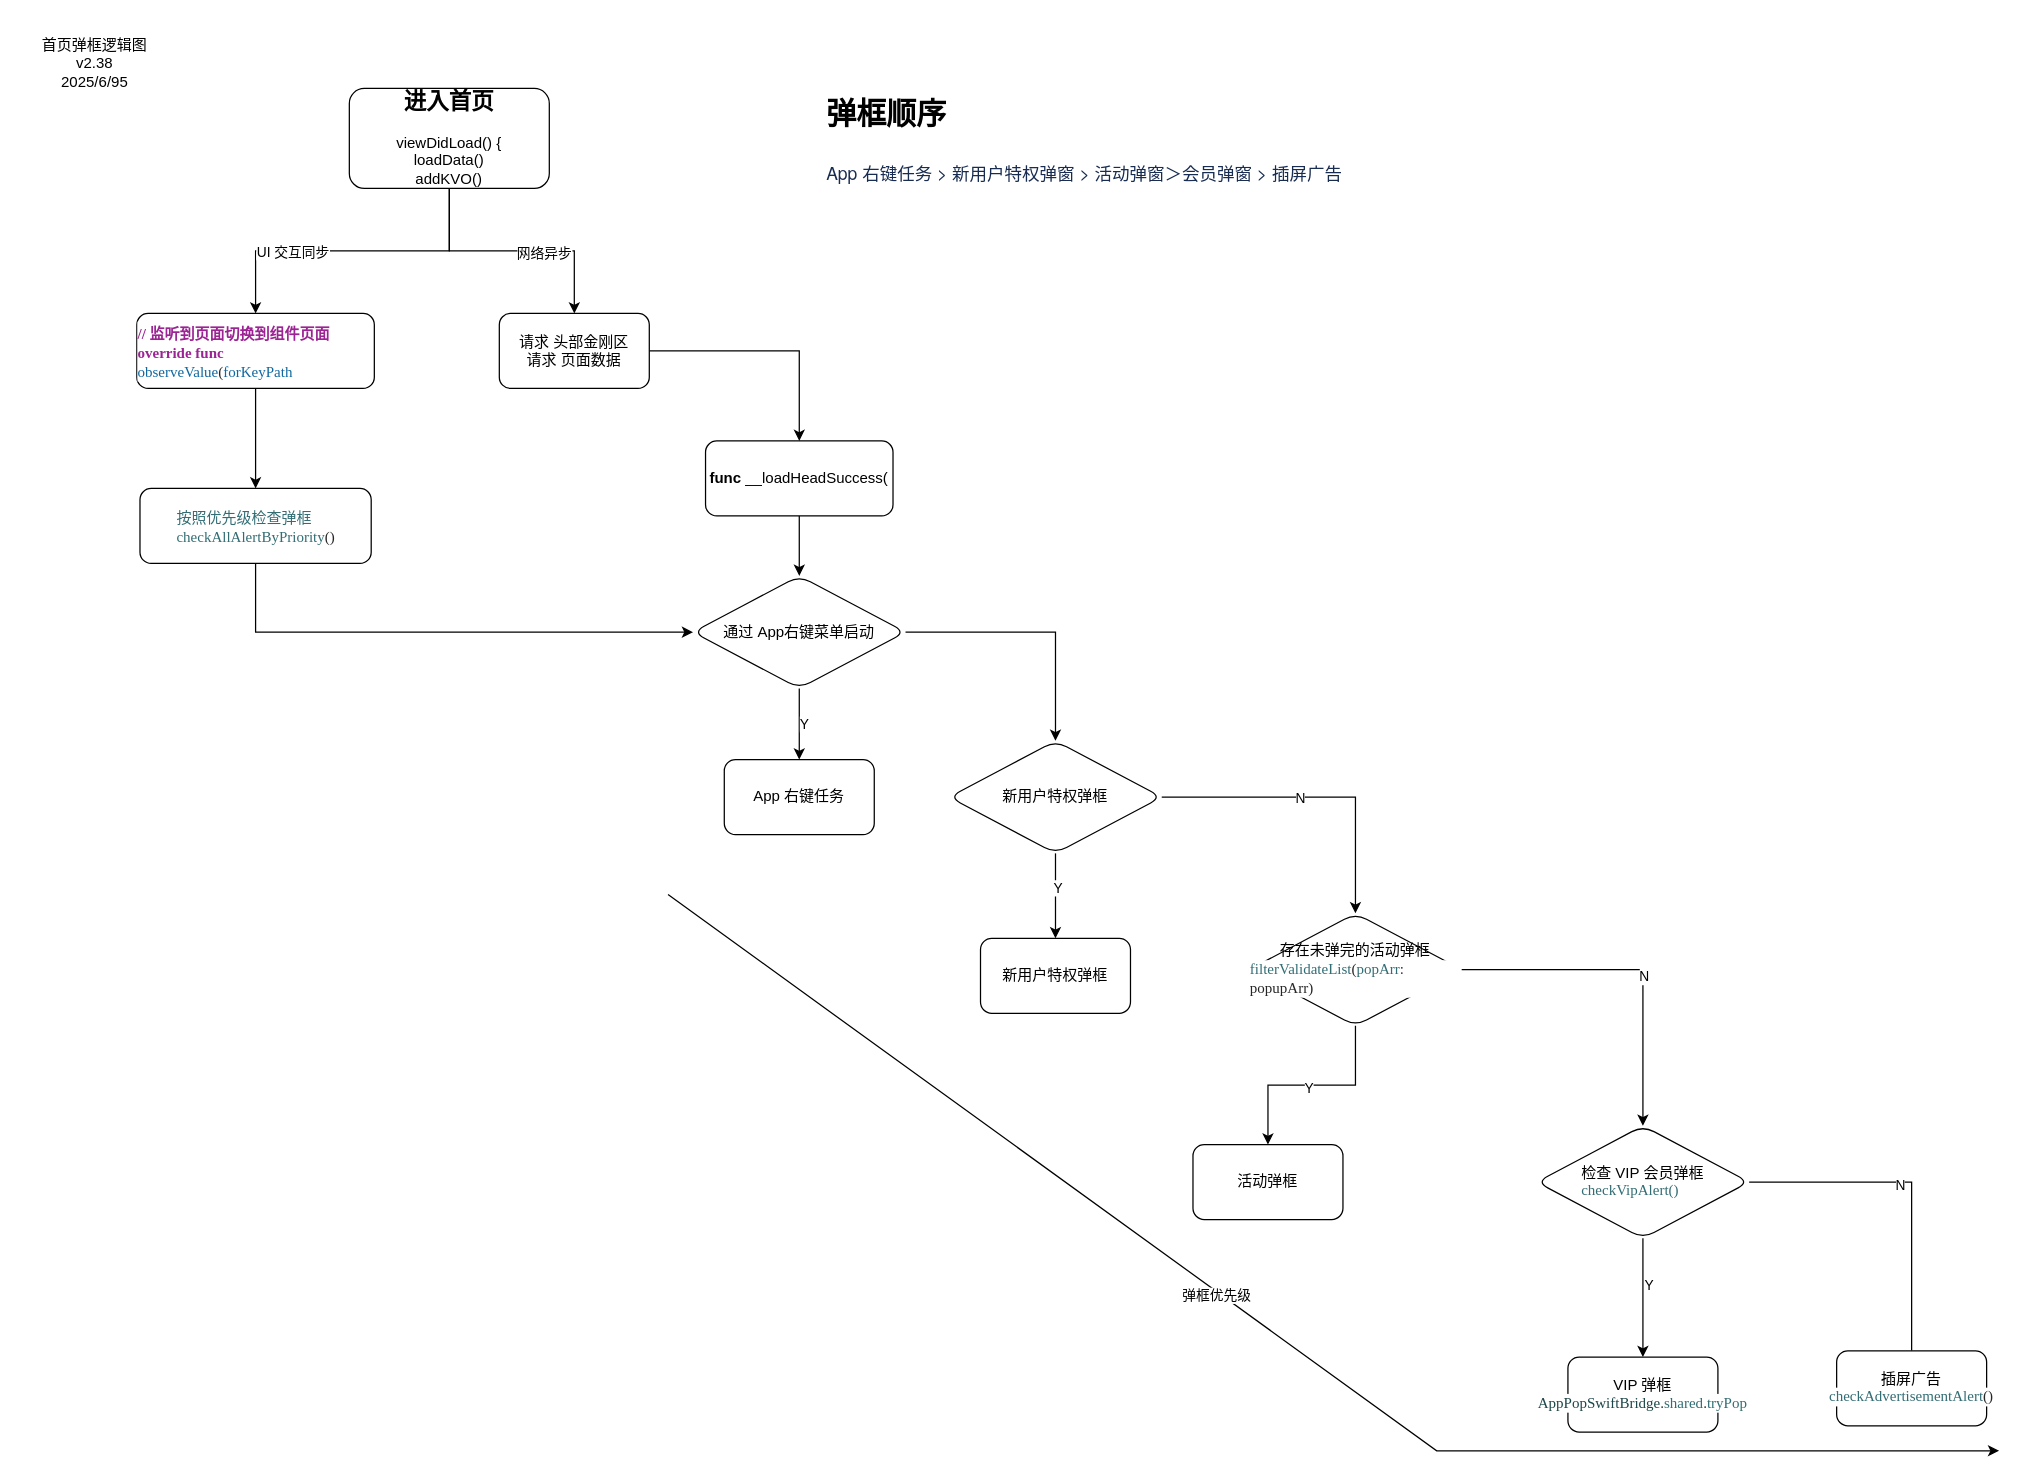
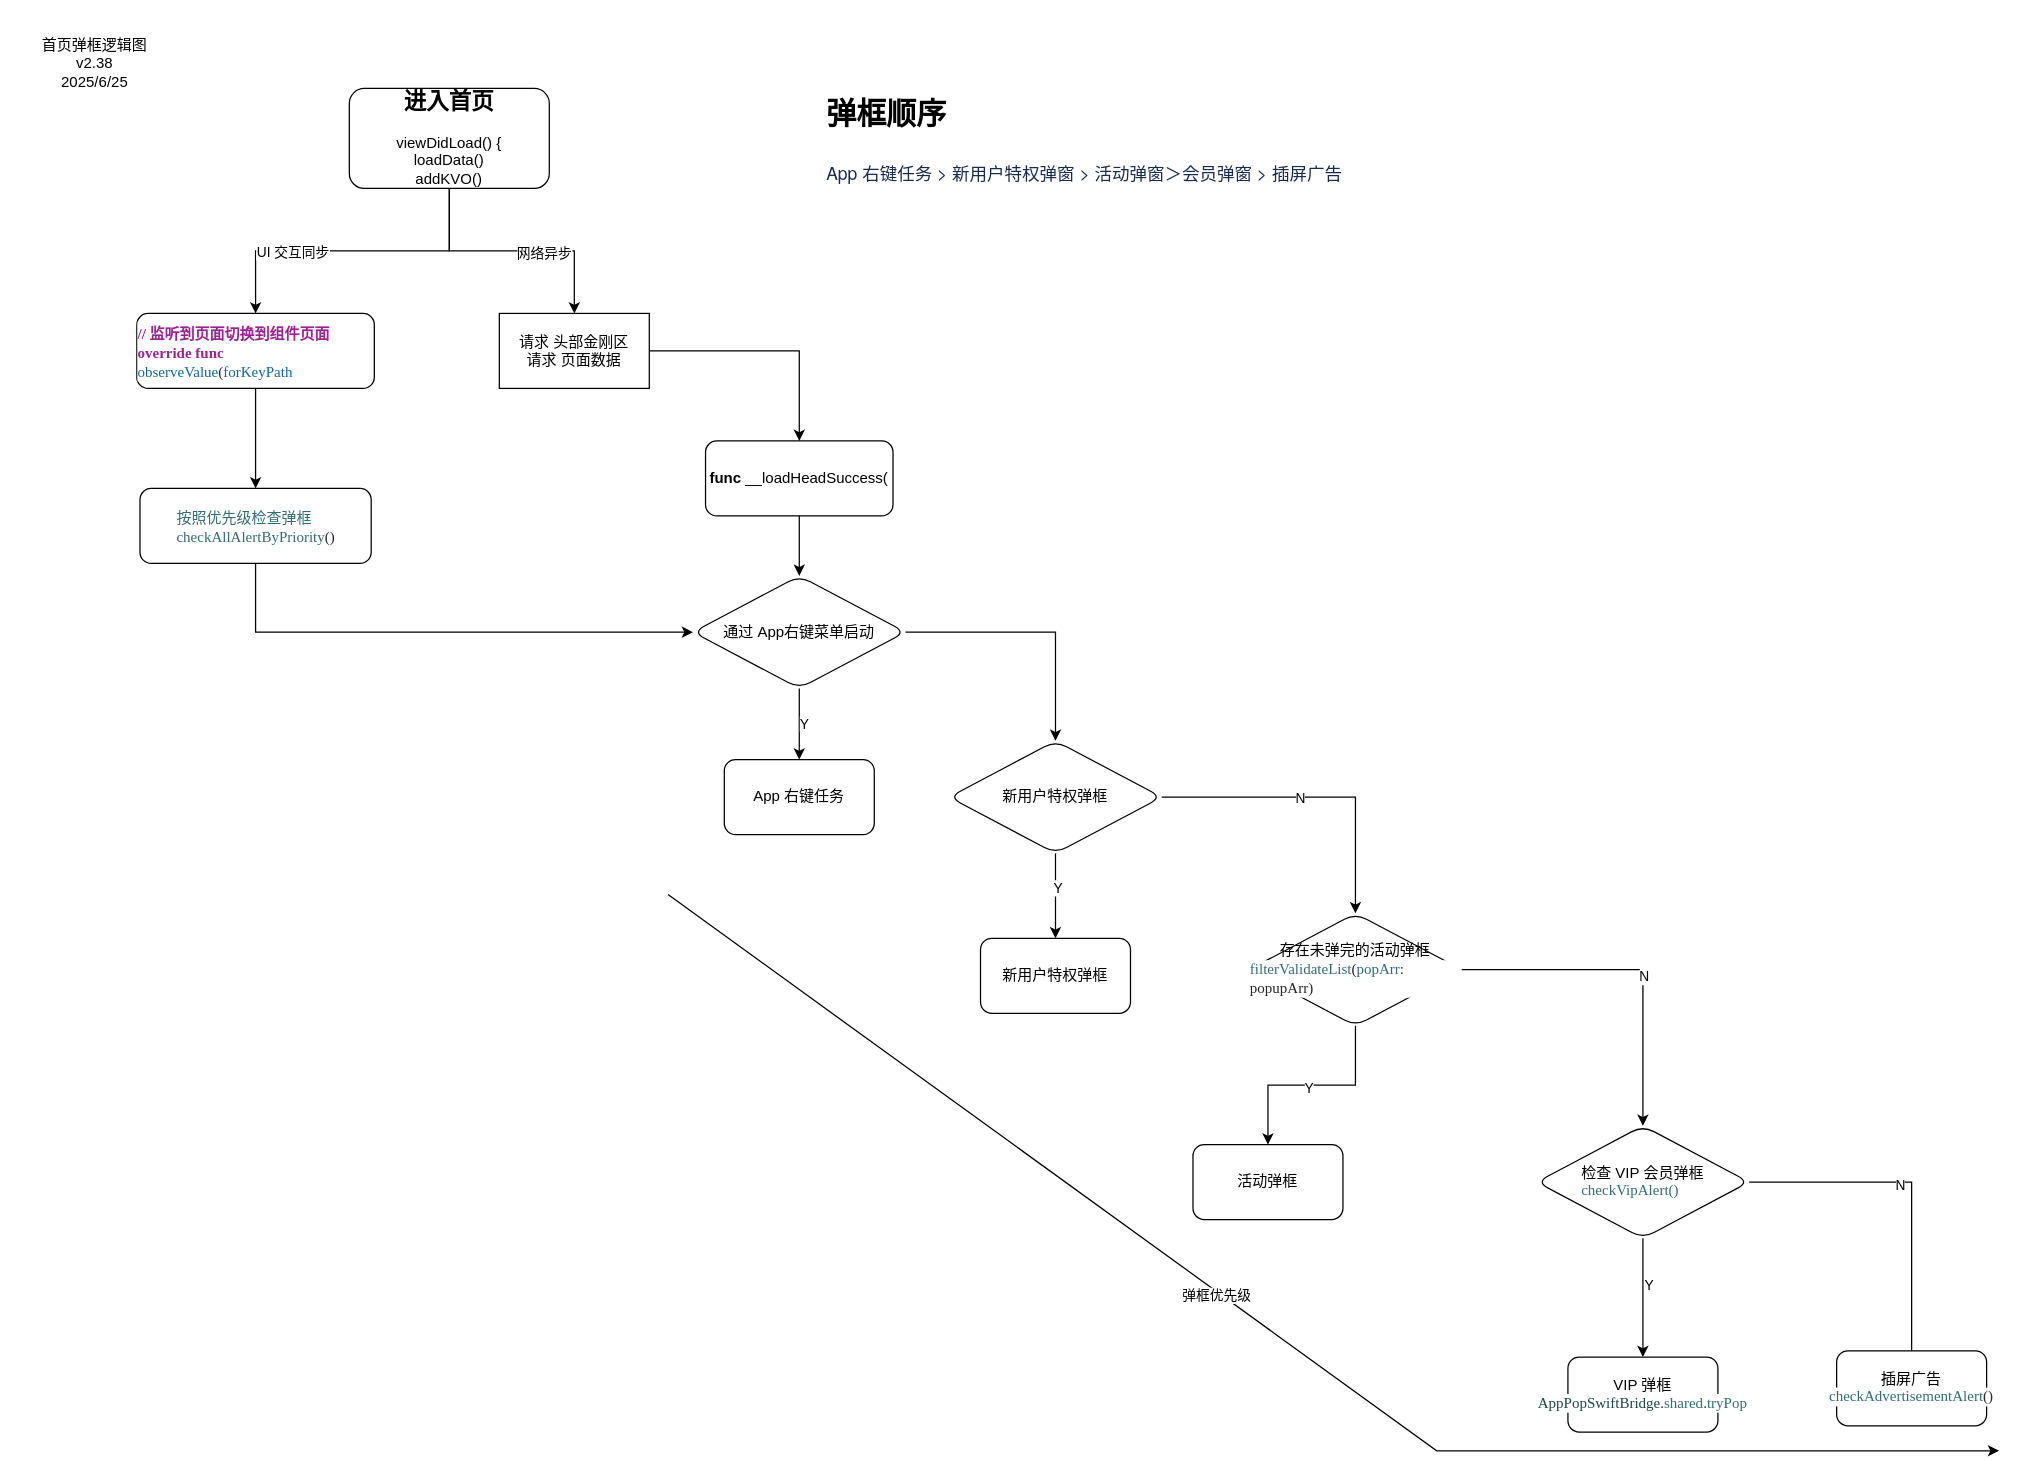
(95, 63) -> (95, 63)
(574, 351) -> (574, 351)
